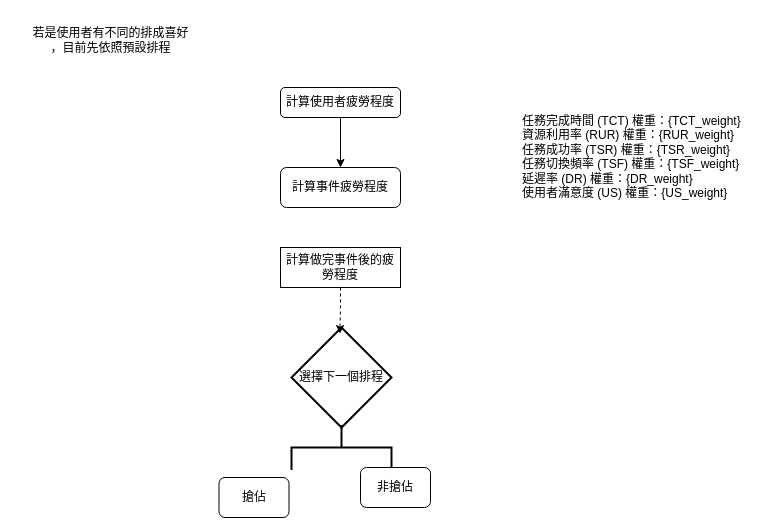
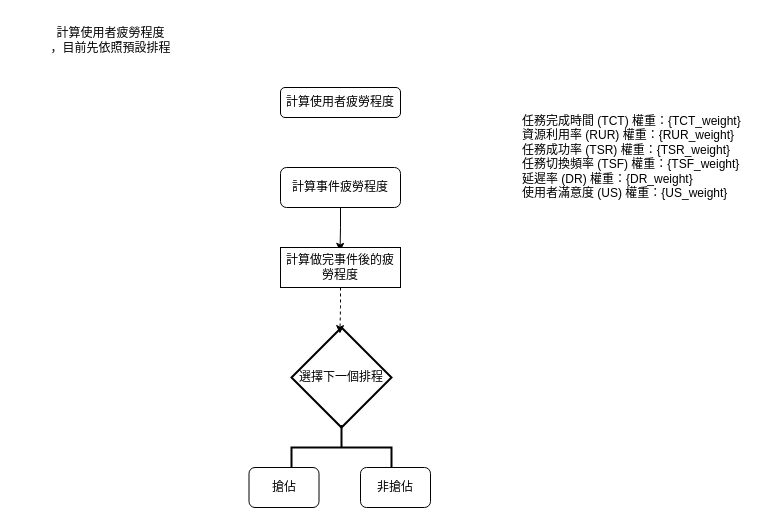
(111, 41) -> (111, 41)
(341, 139) -> none
none -> (341, 226)
(254, 498) -> (284, 488)
